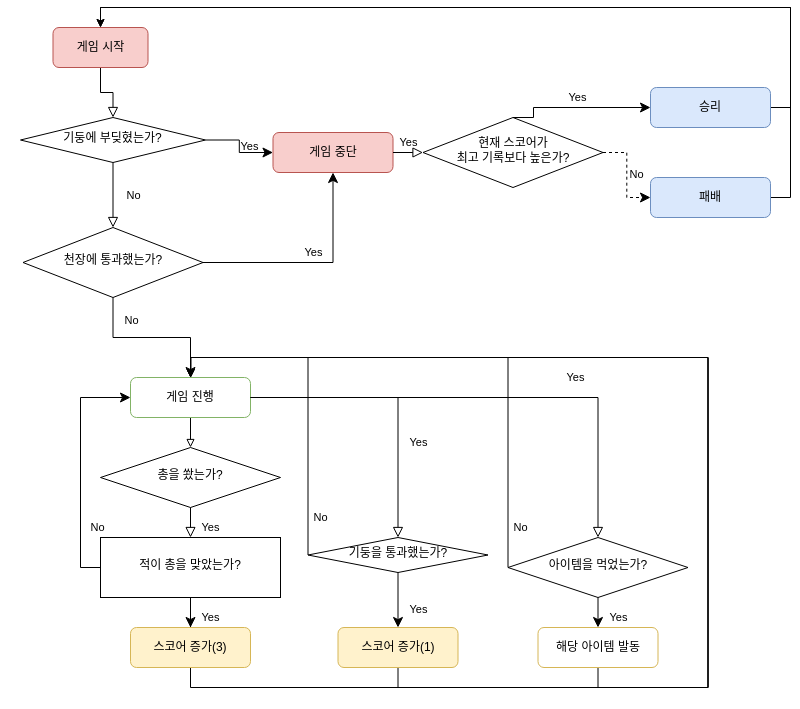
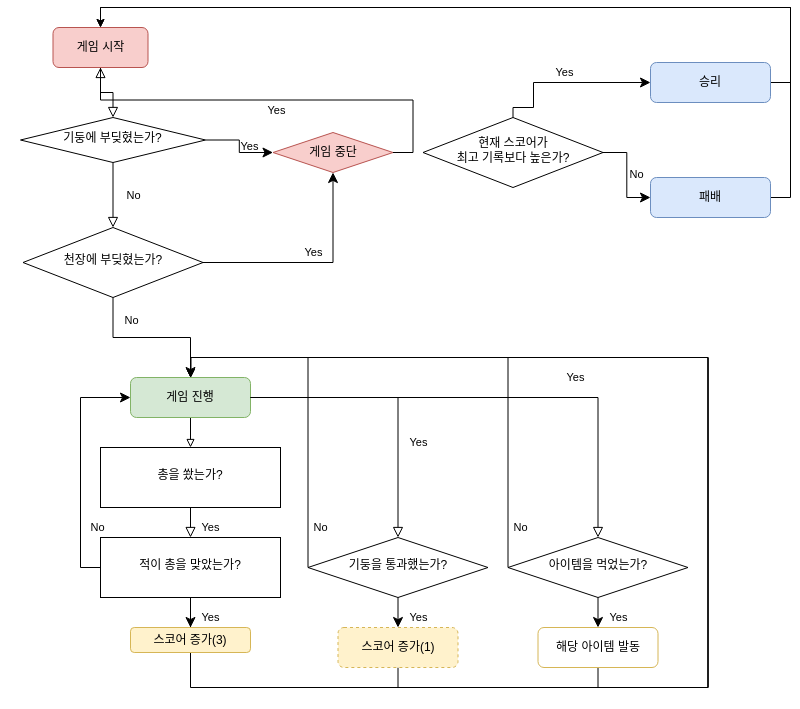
(711, 108) -> (711, 83)
(333, 153) -> (333, 153)
(411, 153) -> (282, 100)
(627, 172) -> (627, 172)
(114, 261) -> (114, 261)
(191, 398) -> (191, 398)
(191, 478) -> (191, 478)
(398, 555) -> (398, 568)
(191, 648) -> (191, 640)
(398, 648) -> (398, 648)
